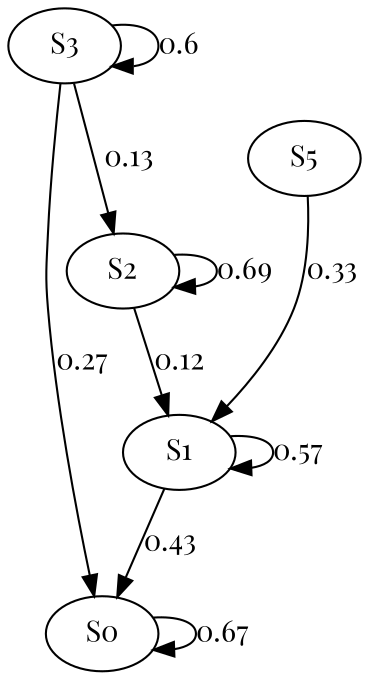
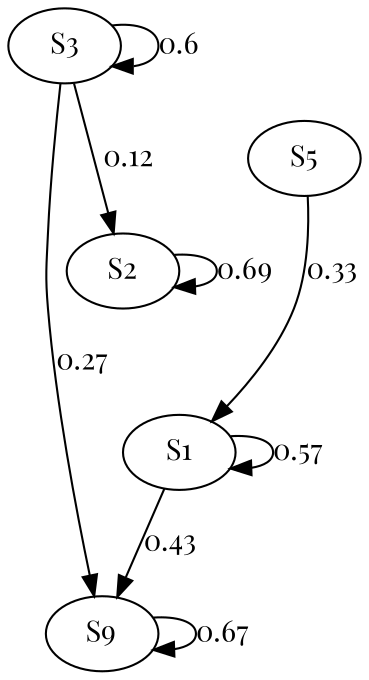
(129, 158) -> (129, 158)
(148, 352) -> none
(102, 634) -> (102, 634)
